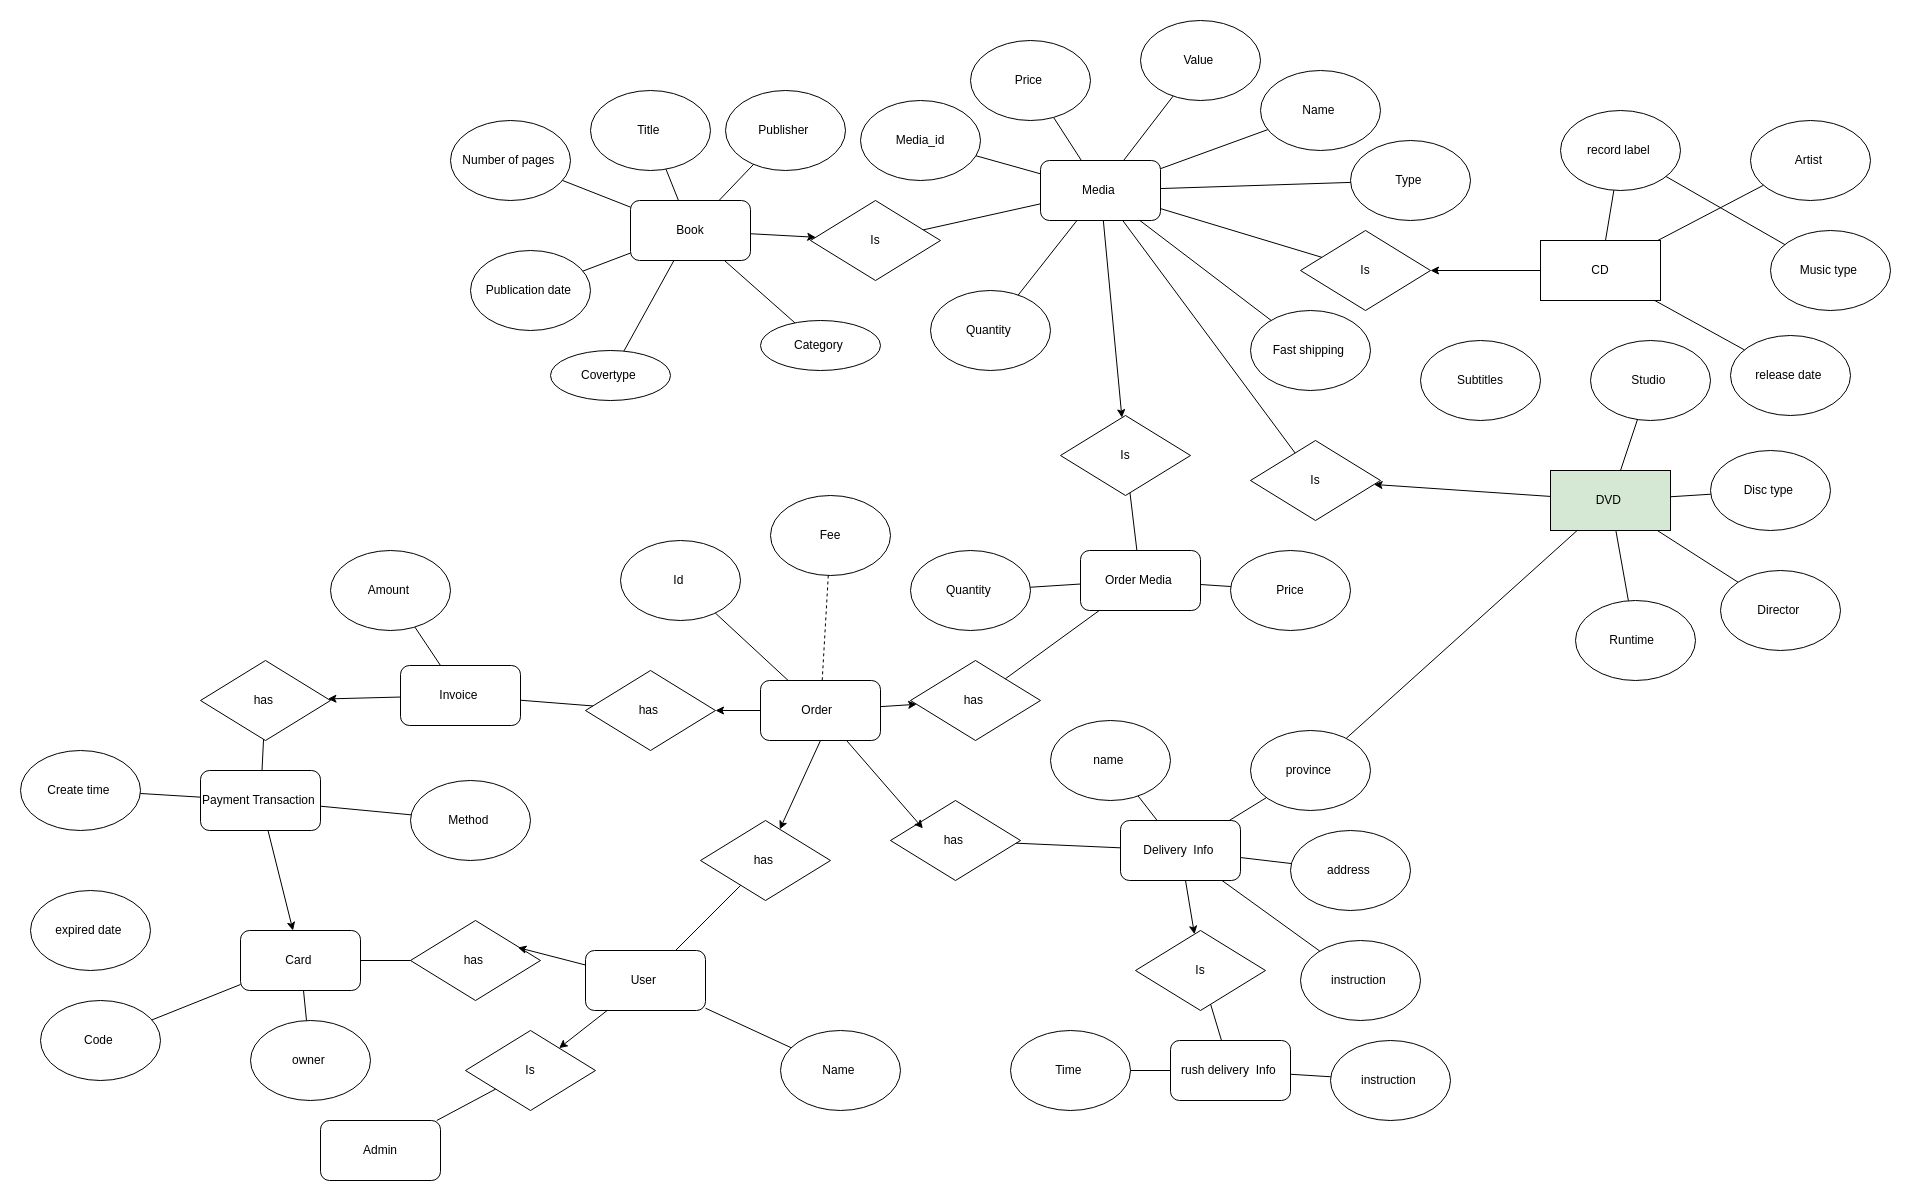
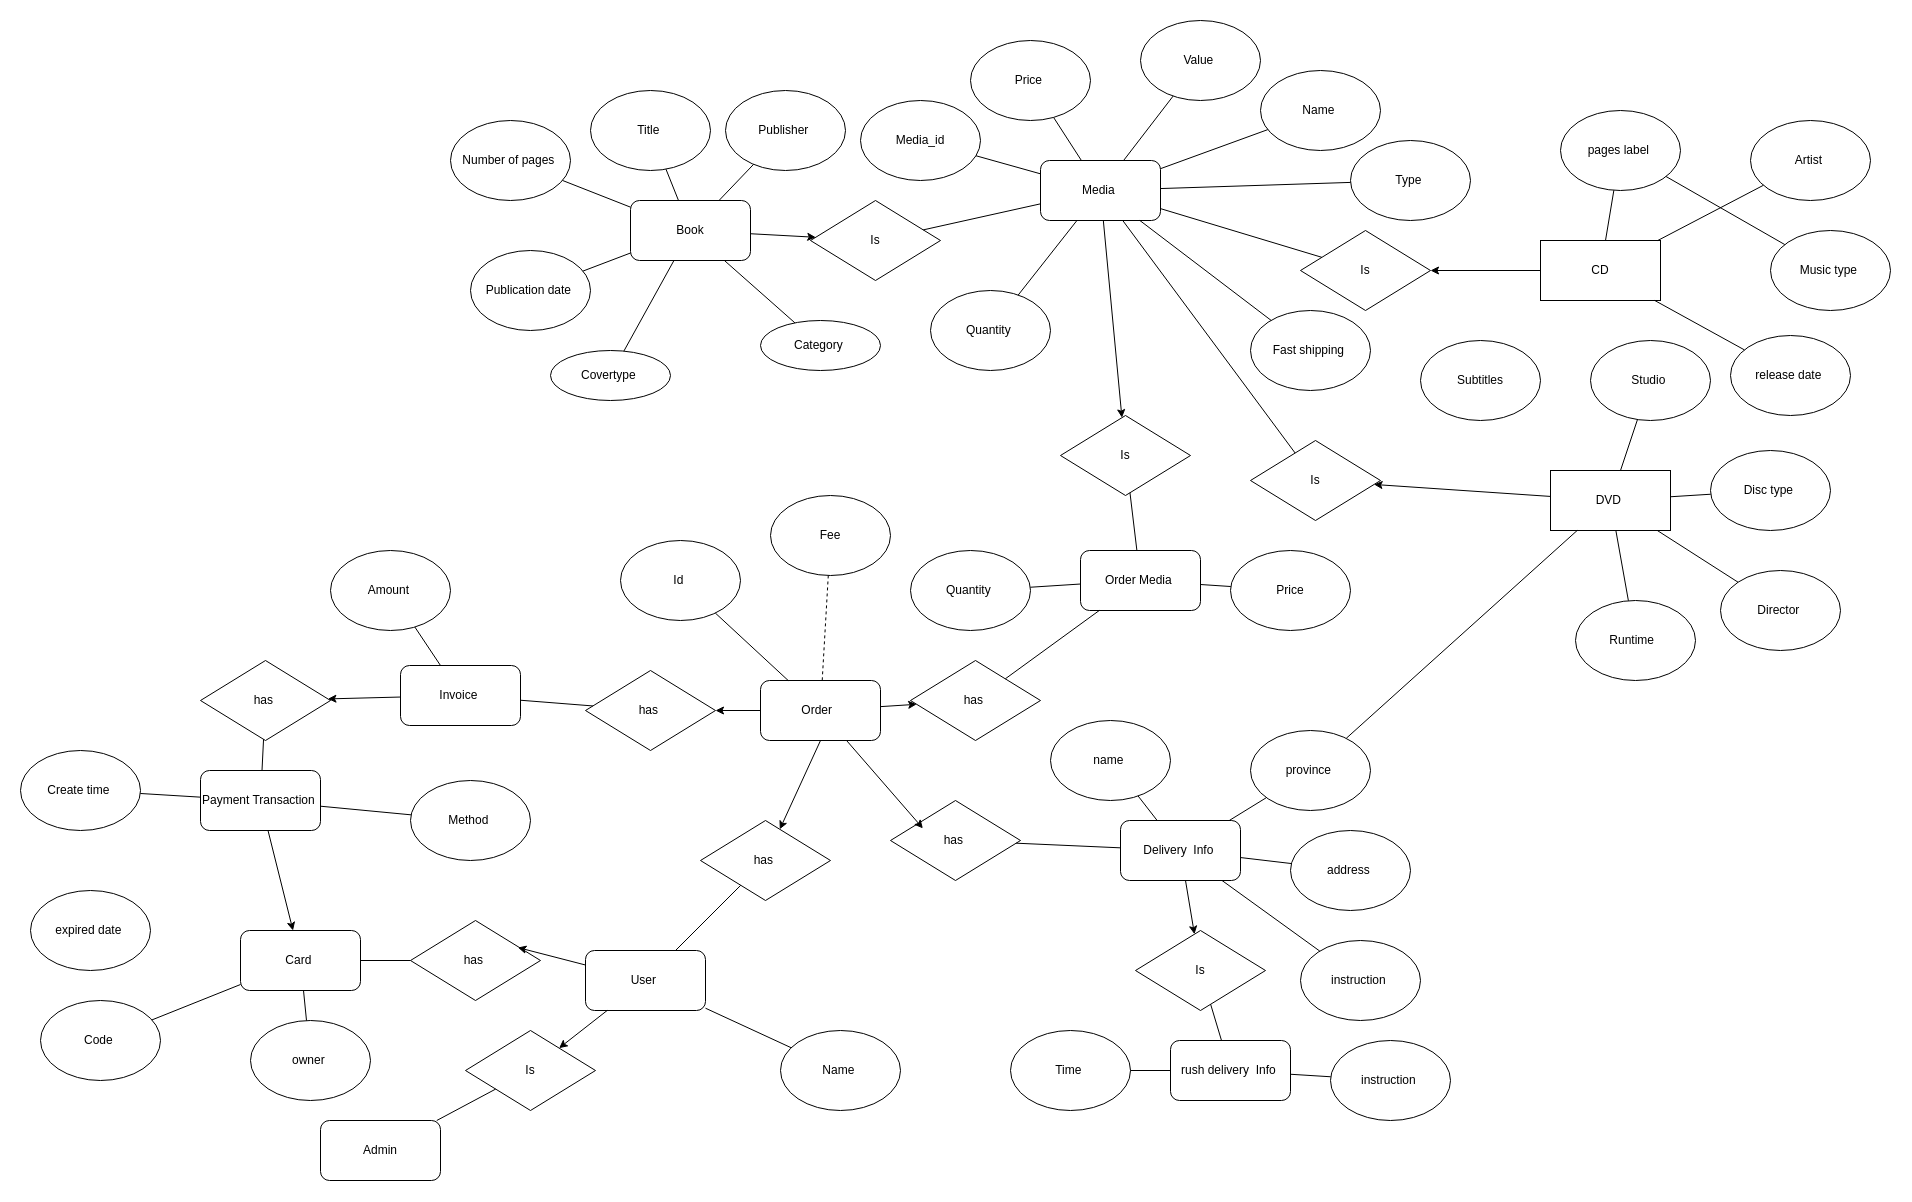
(1621, 151) -> (1621, 151)
(1611, 501) -> (1611, 501)
